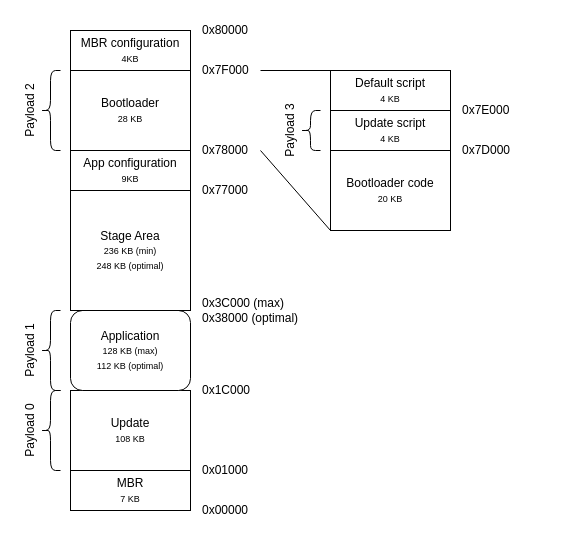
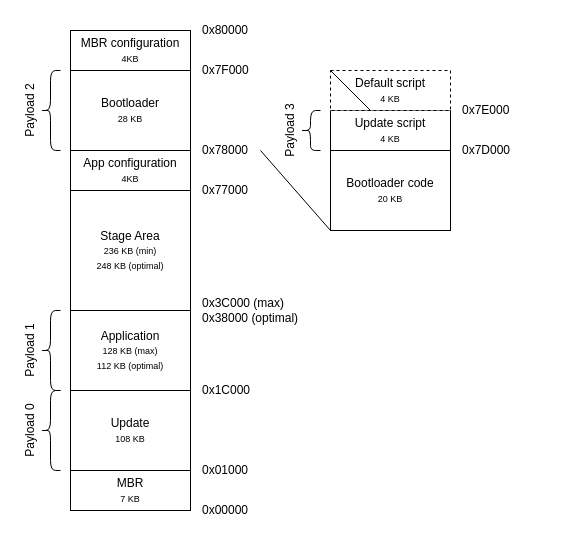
(296, 71) -> (351, 91)
(391, 91) -> (391, 91)
(131, 171) -> (131, 171)
(131, 351) -> (131, 351)
